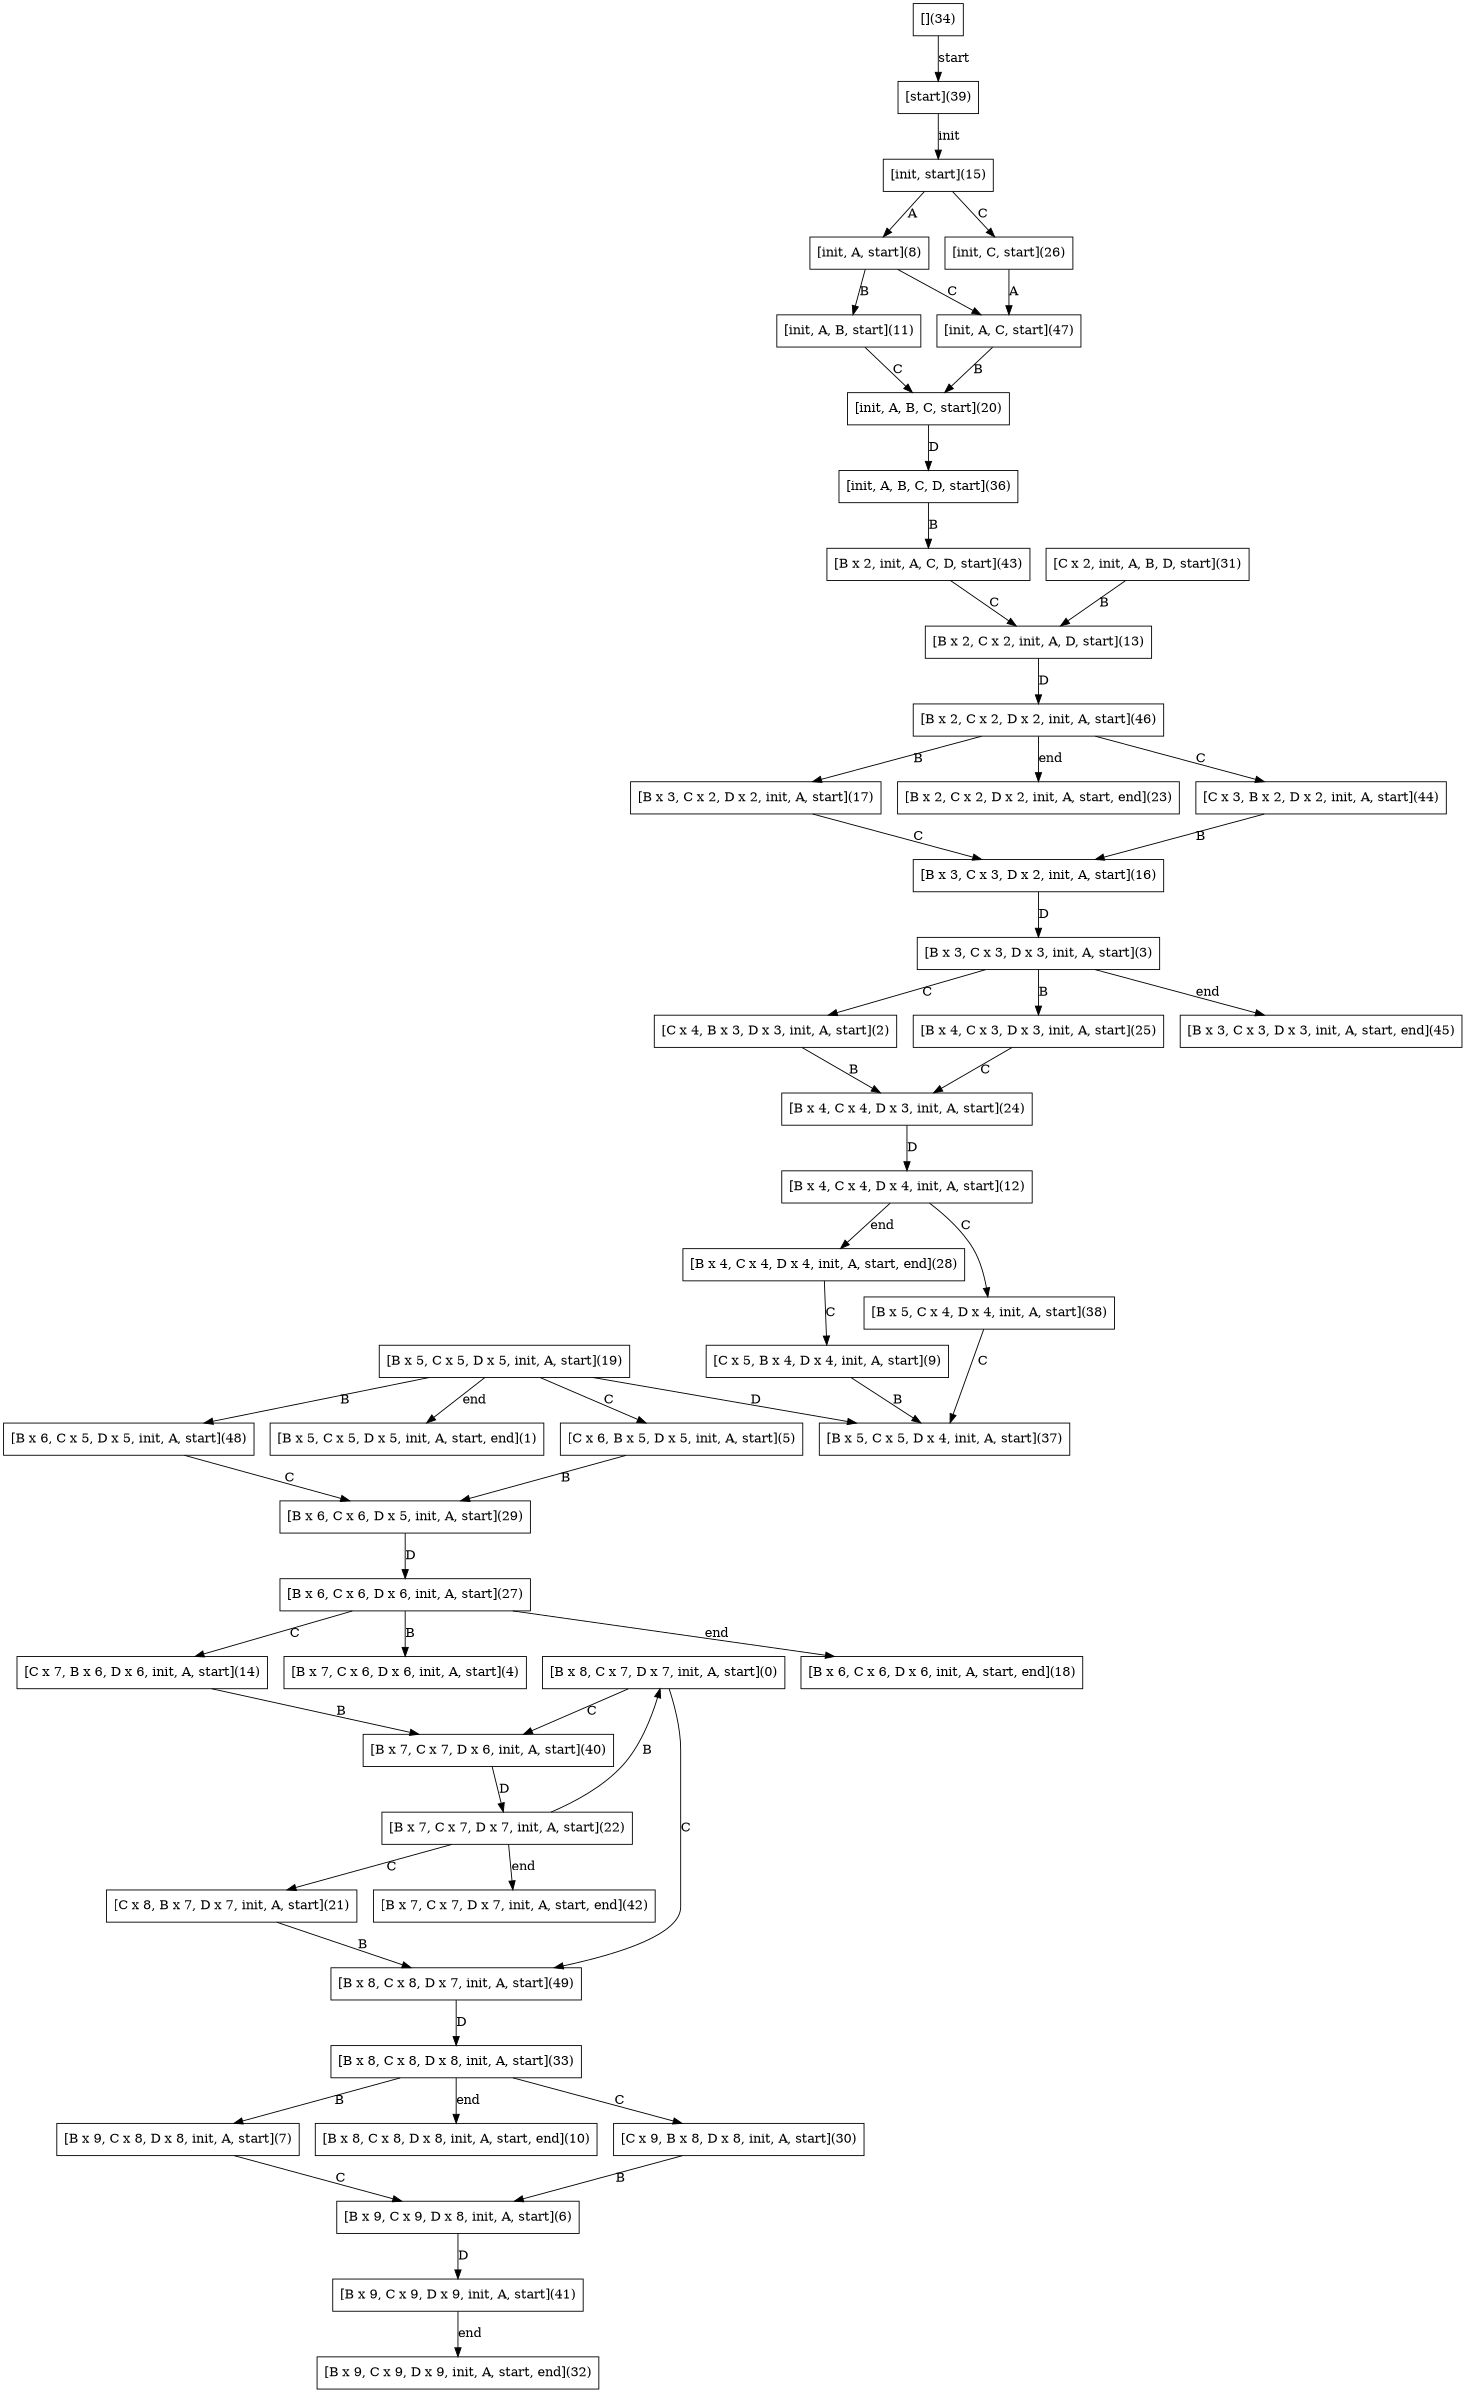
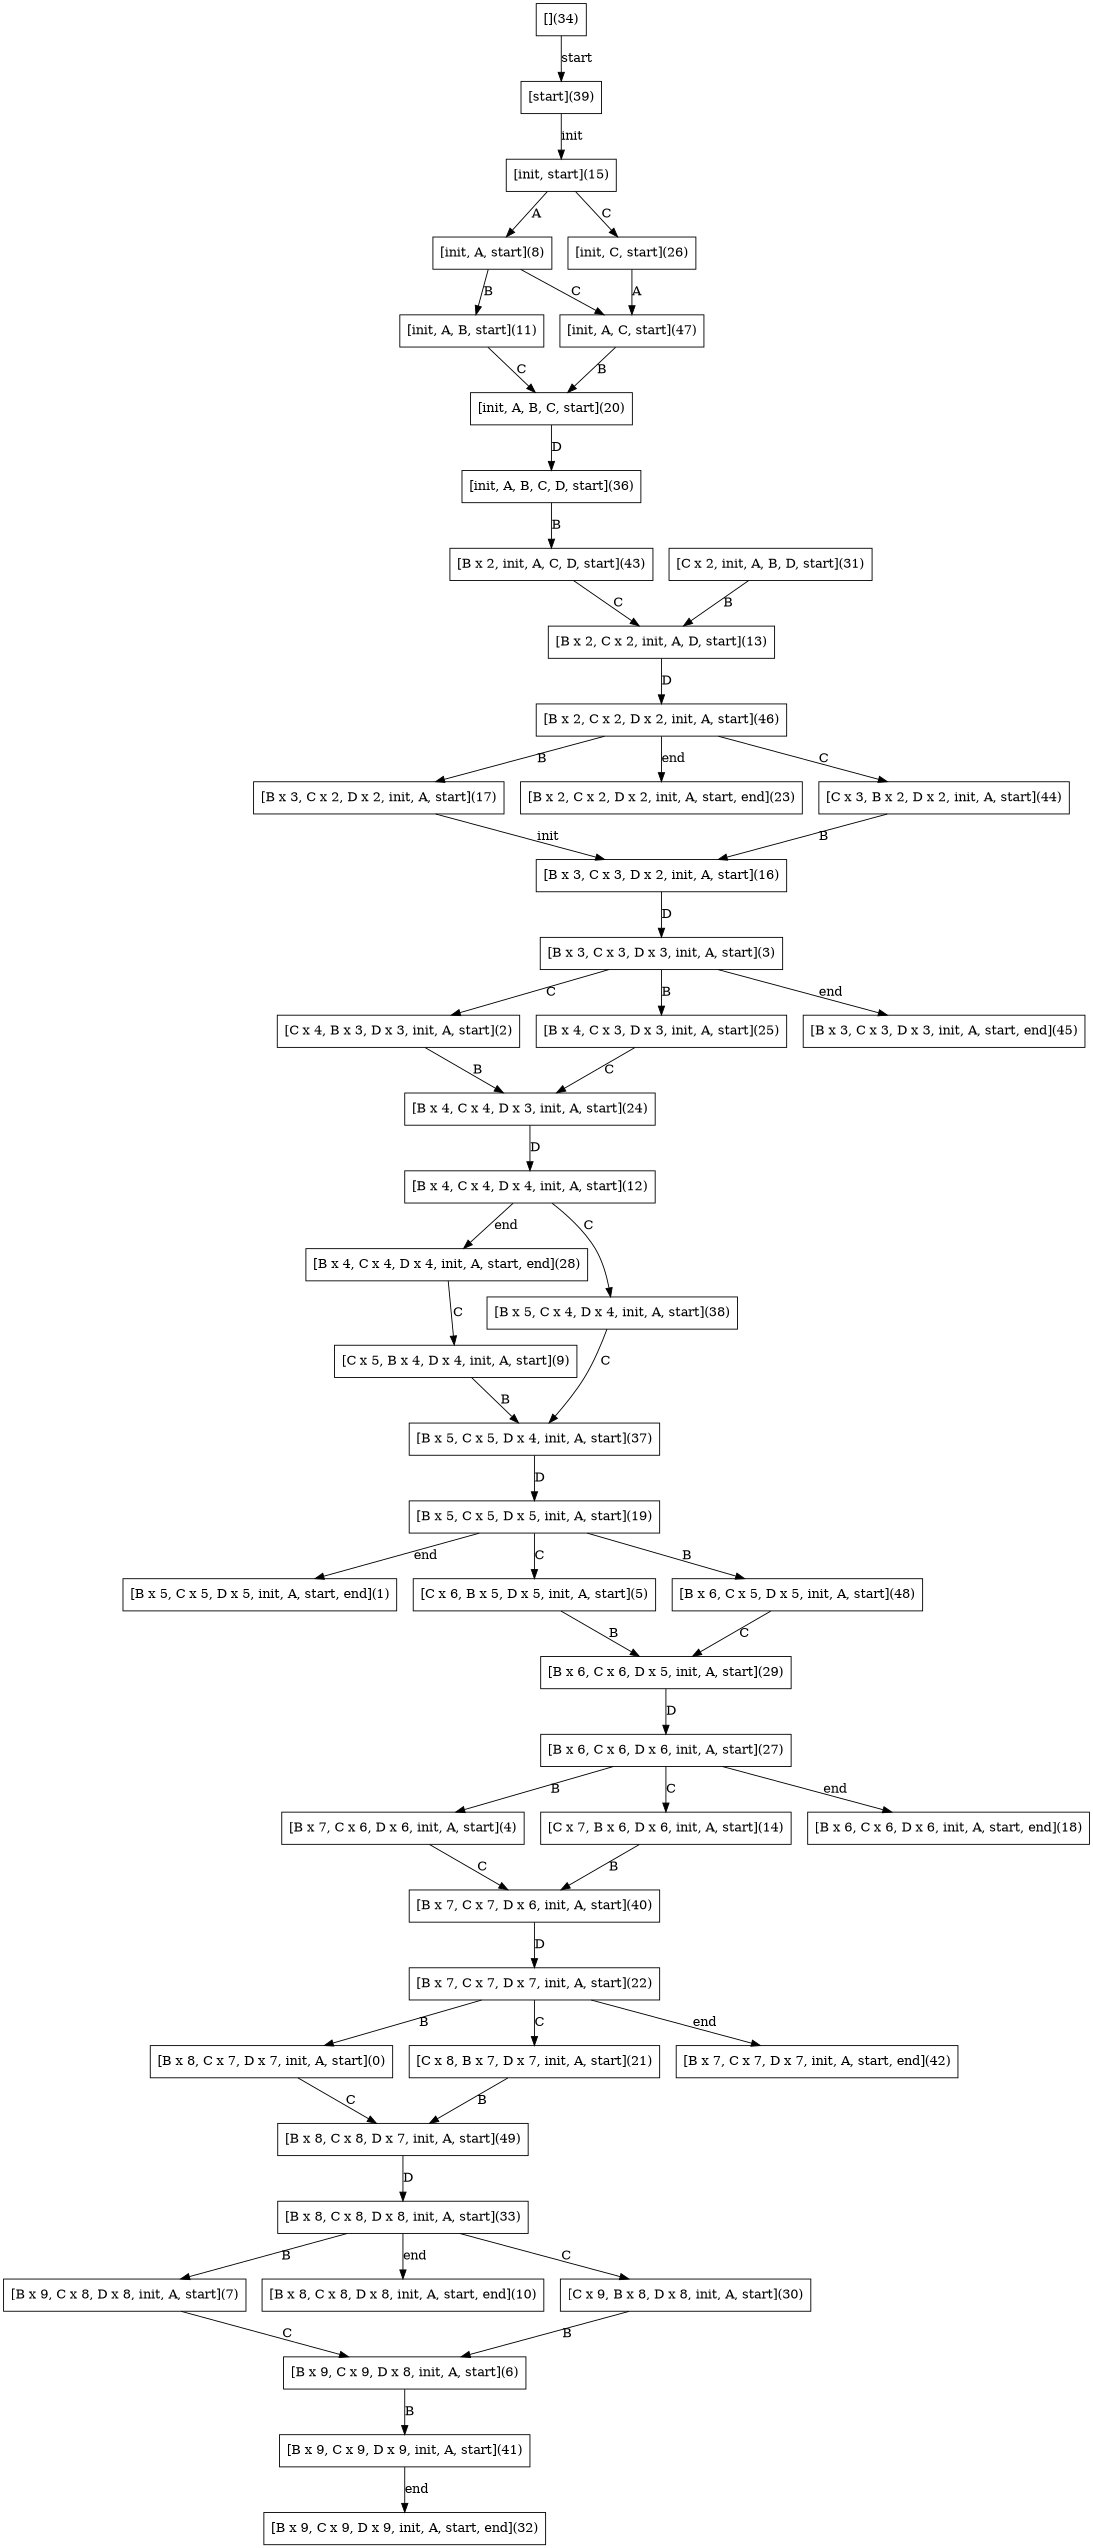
(918, 837) -> (548, 837)
(720, 1400) -> (534, 1474)
(580, 1710) -> (465, 1865)
(463, 2256) -> (410, 2412)
